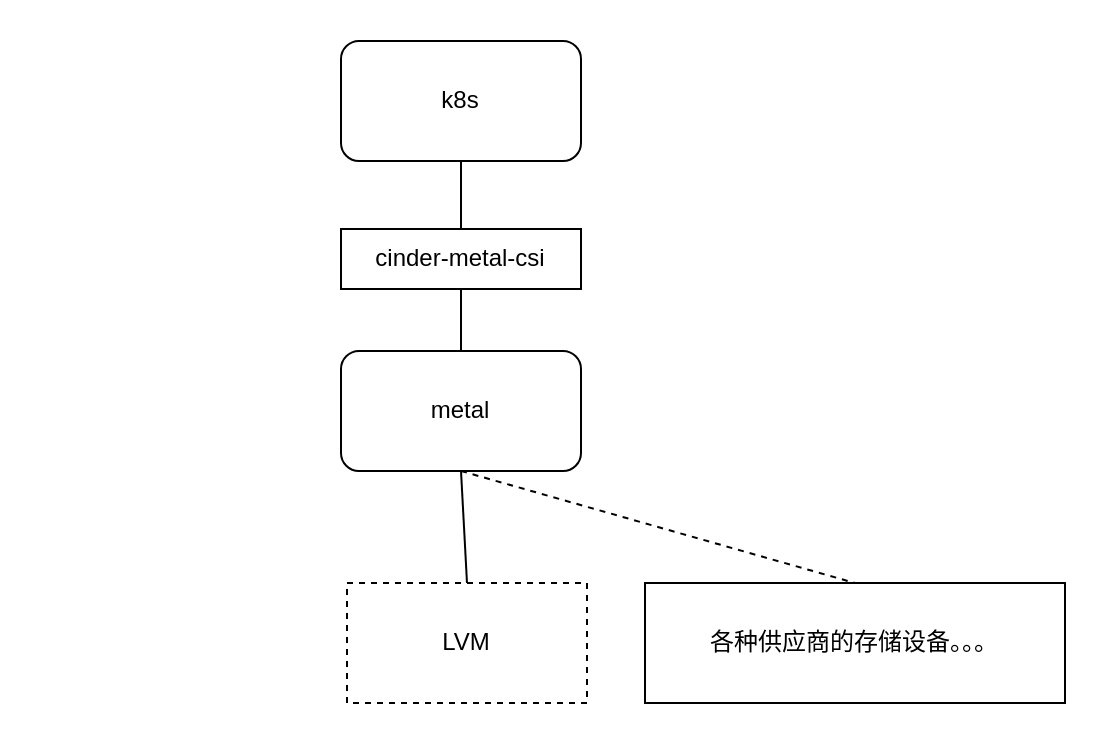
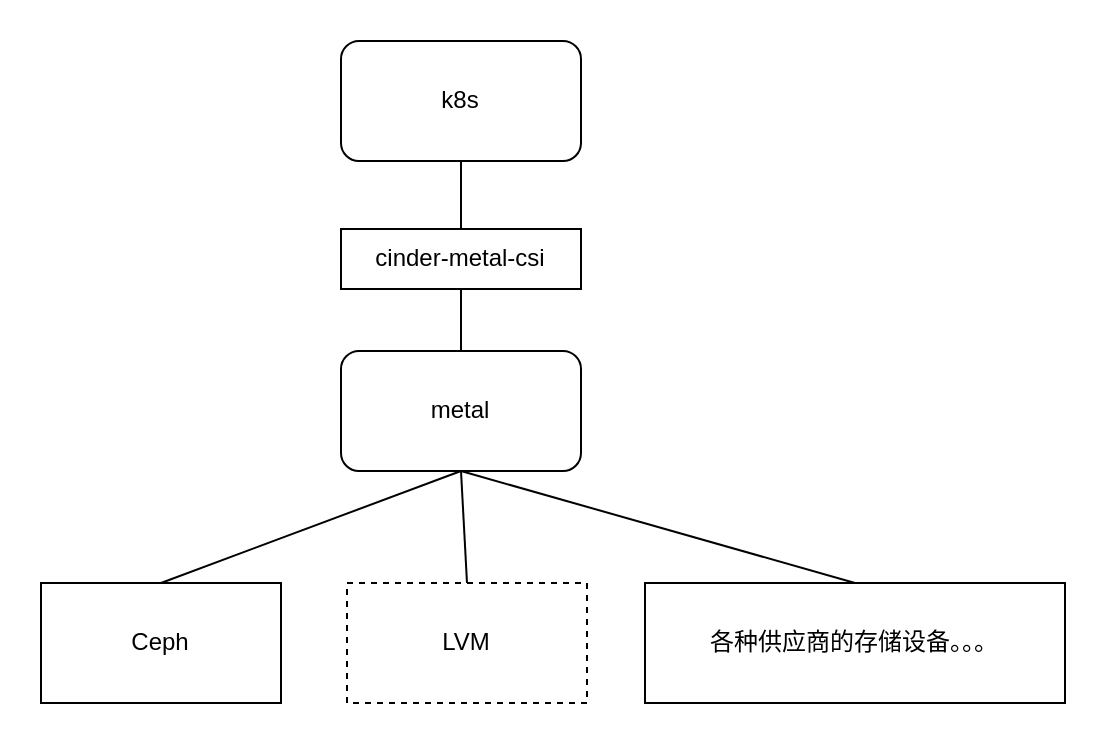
(658, 527) -> (658, 527)
none -> (309, 528)
none -> (161, 643)
